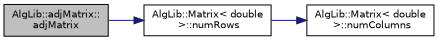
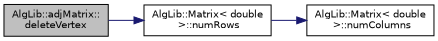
(56, 20) -> (56, 20)
